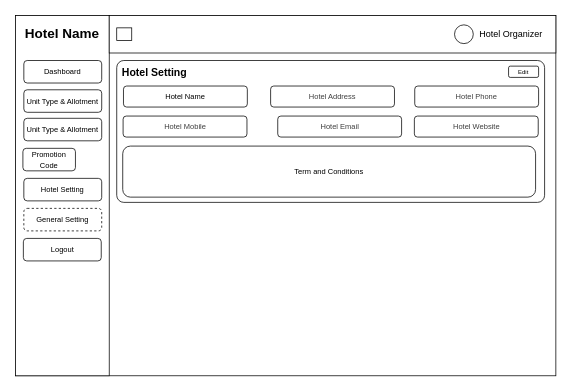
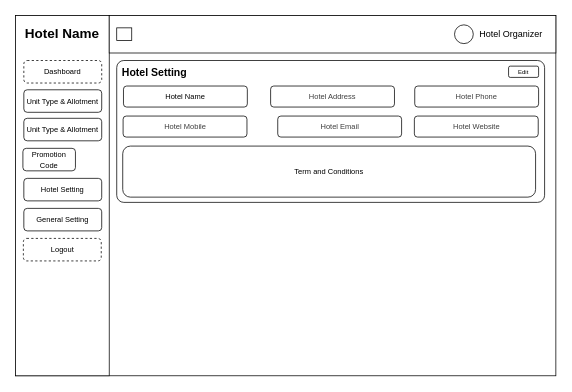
(63, 72) -> (63, 72)
(63, 219) -> (63, 219)
(62, 249) -> (62, 249)
